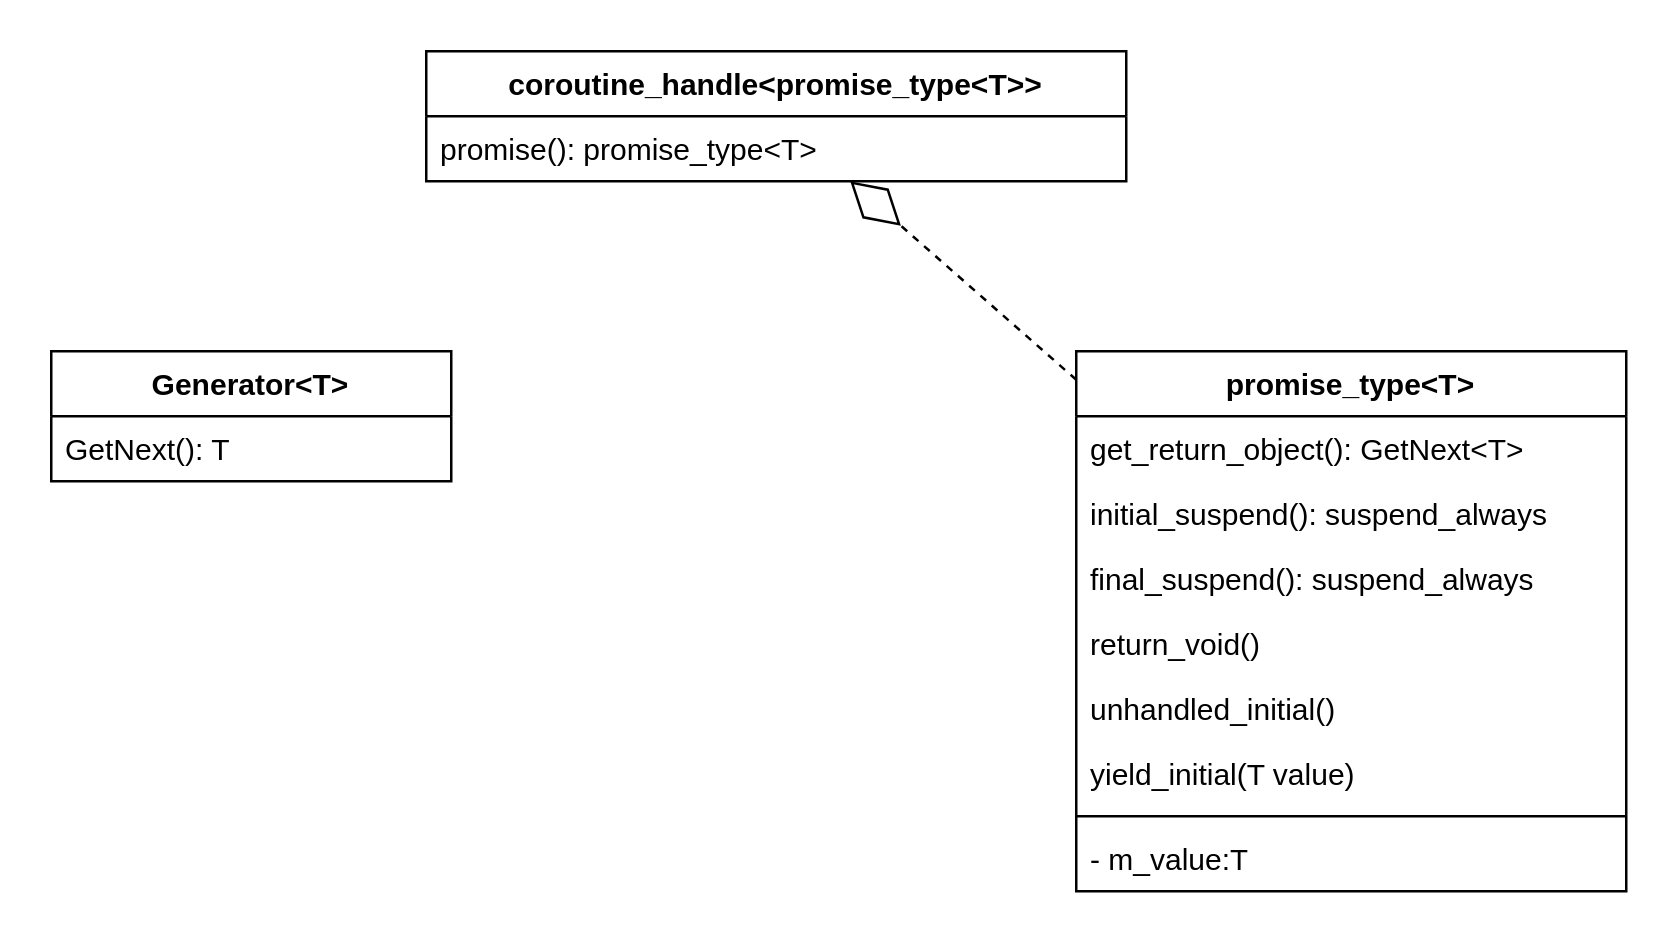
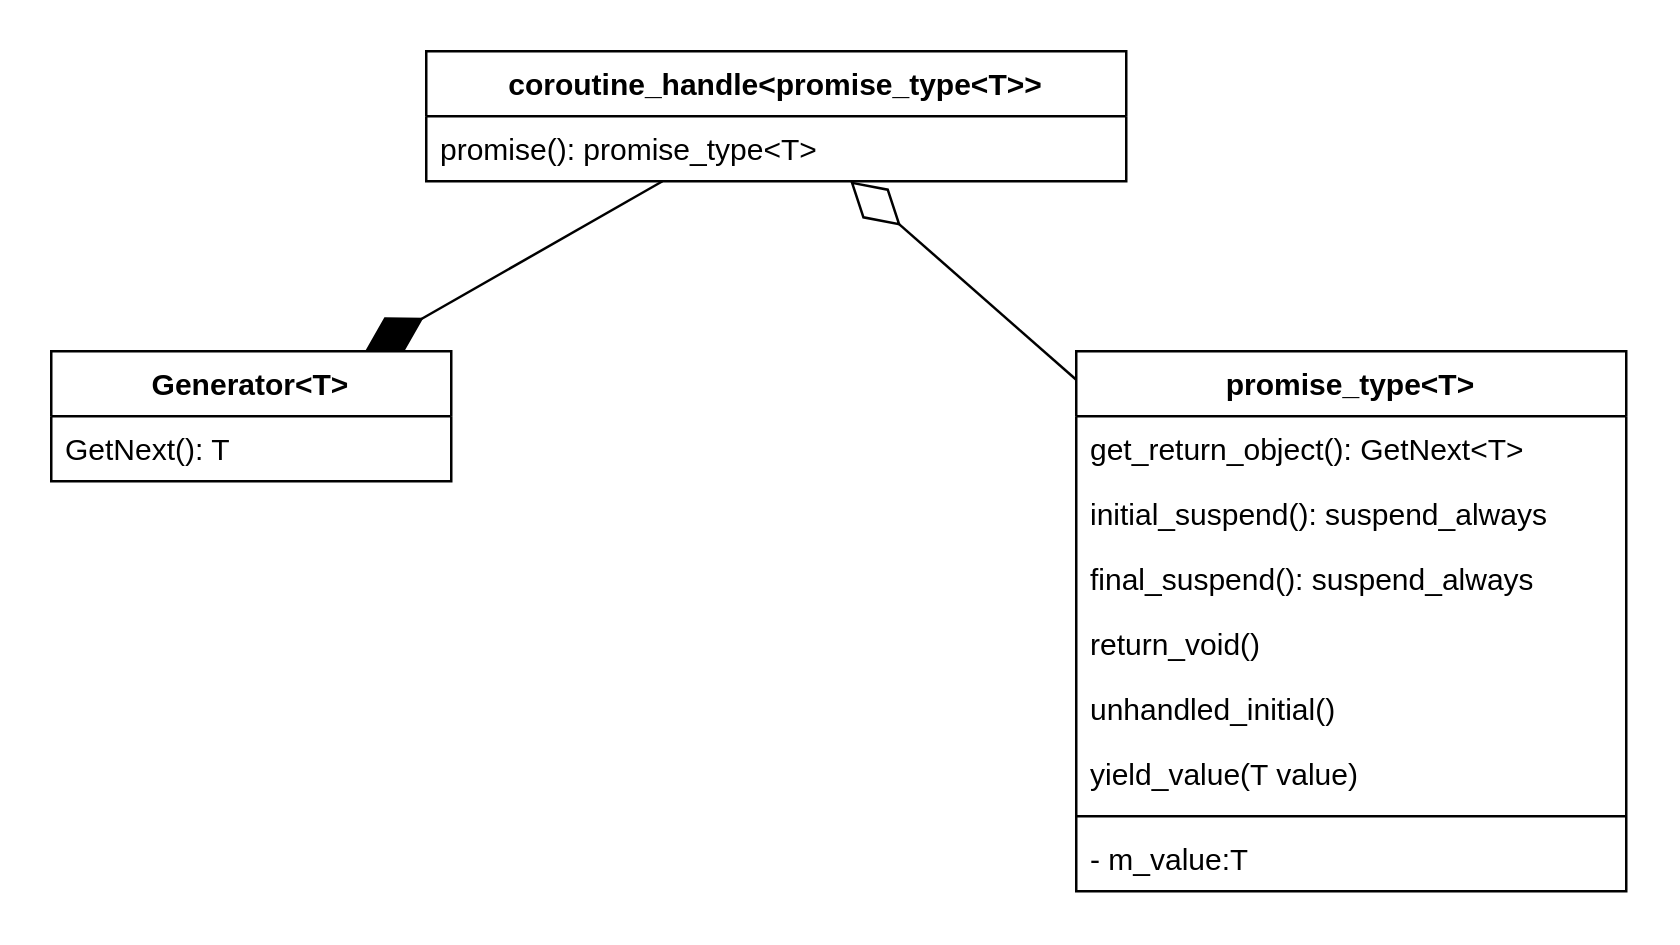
none -> (538, 252)
(986, 300) -> (986, 300)
(1245, 777) -> (1240, 777)
